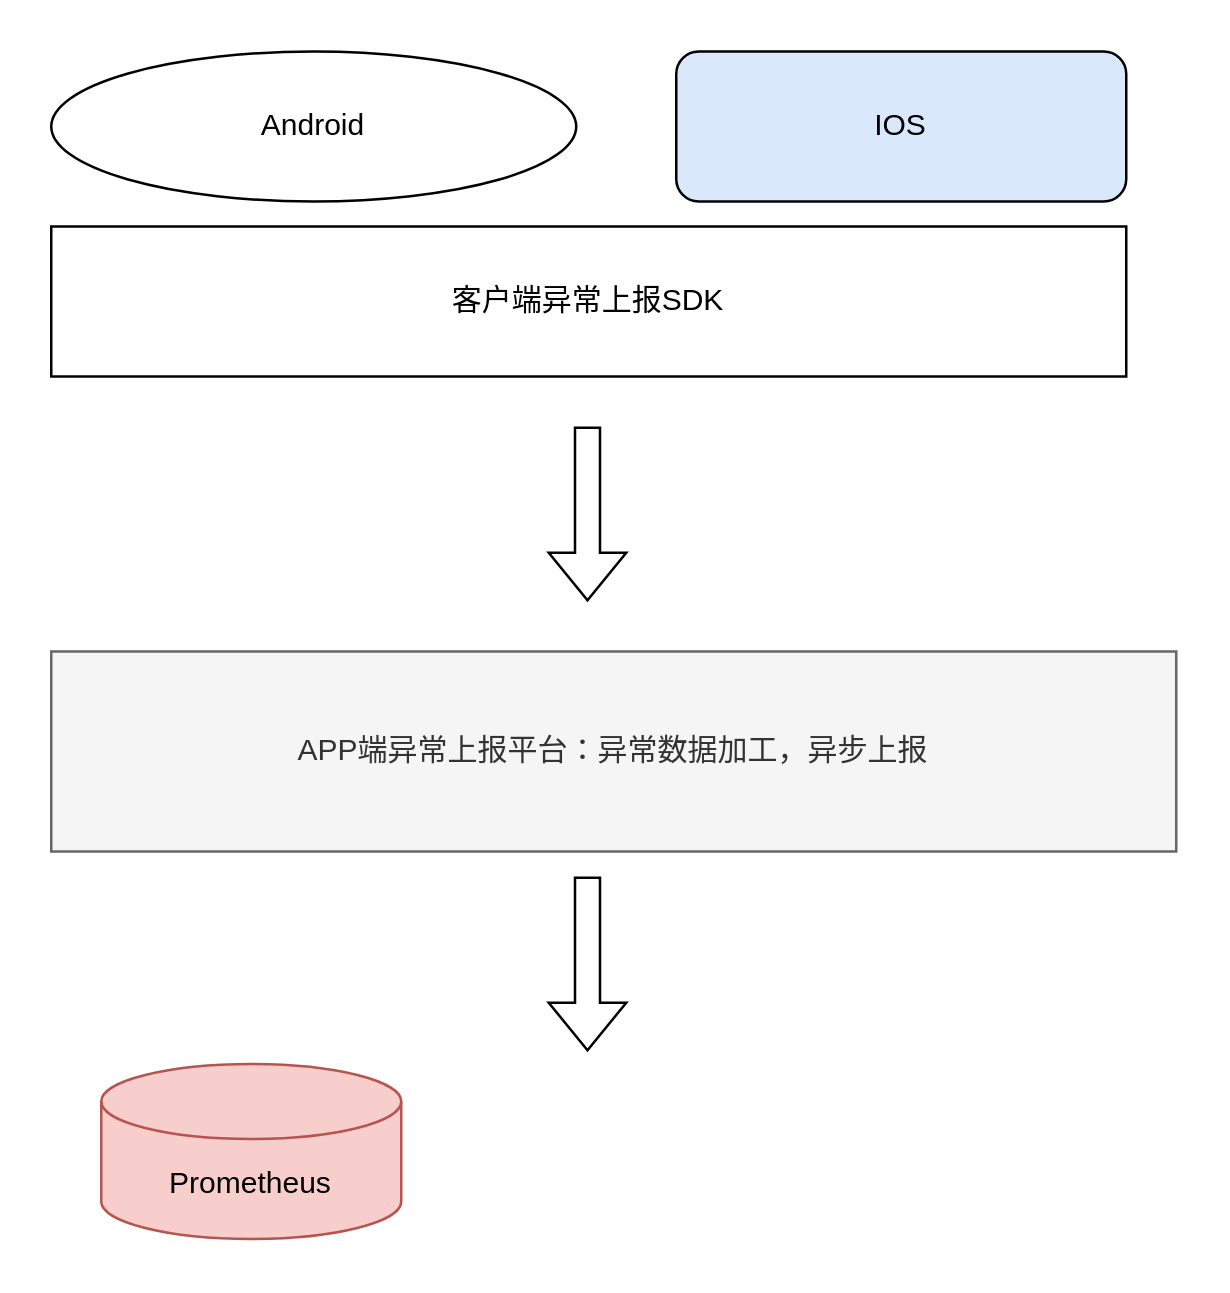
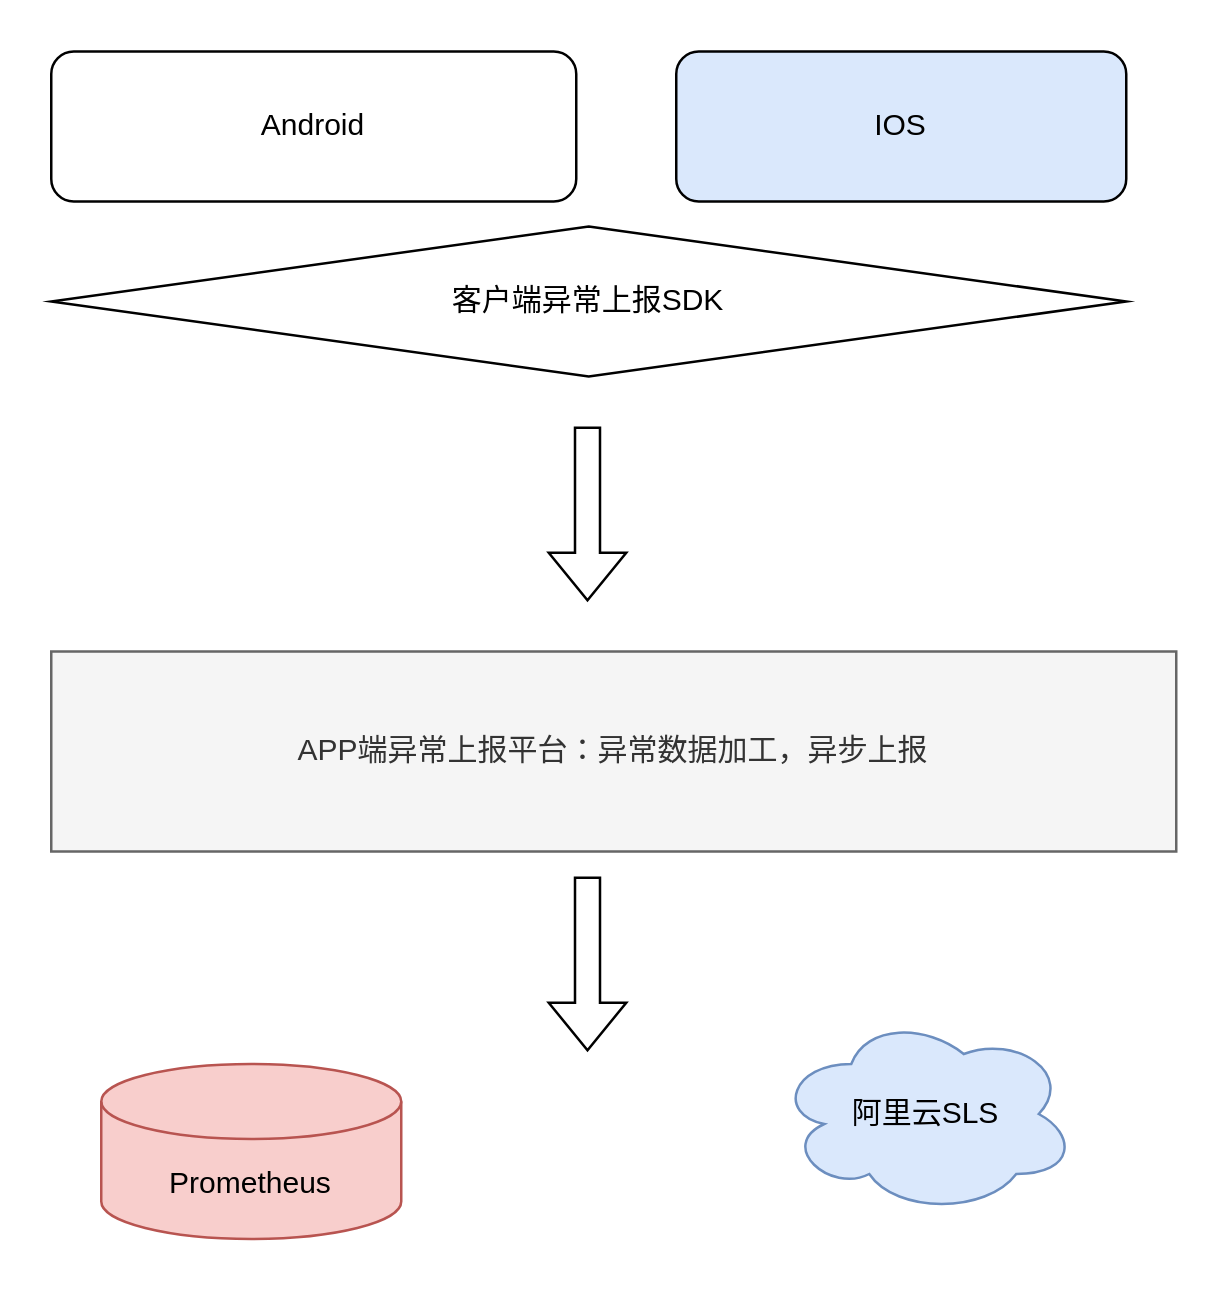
(314, 126) -> (314, 126)
(589, 301) -> (589, 301)
none -> (926, 1114)
